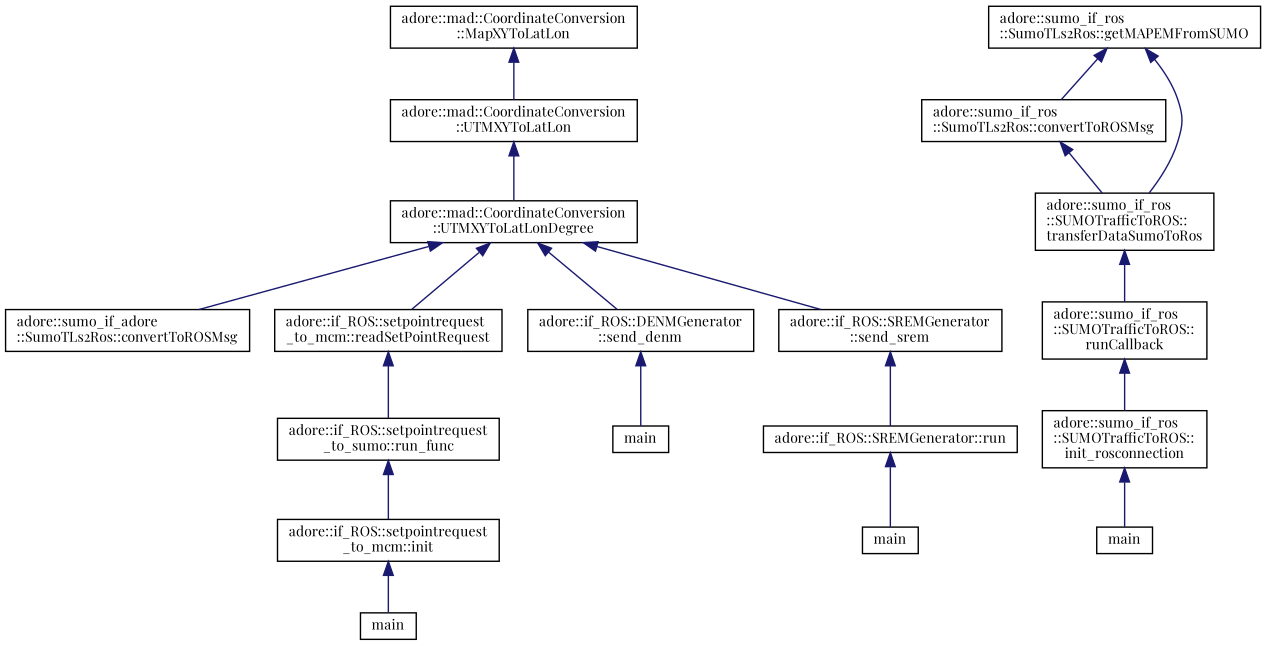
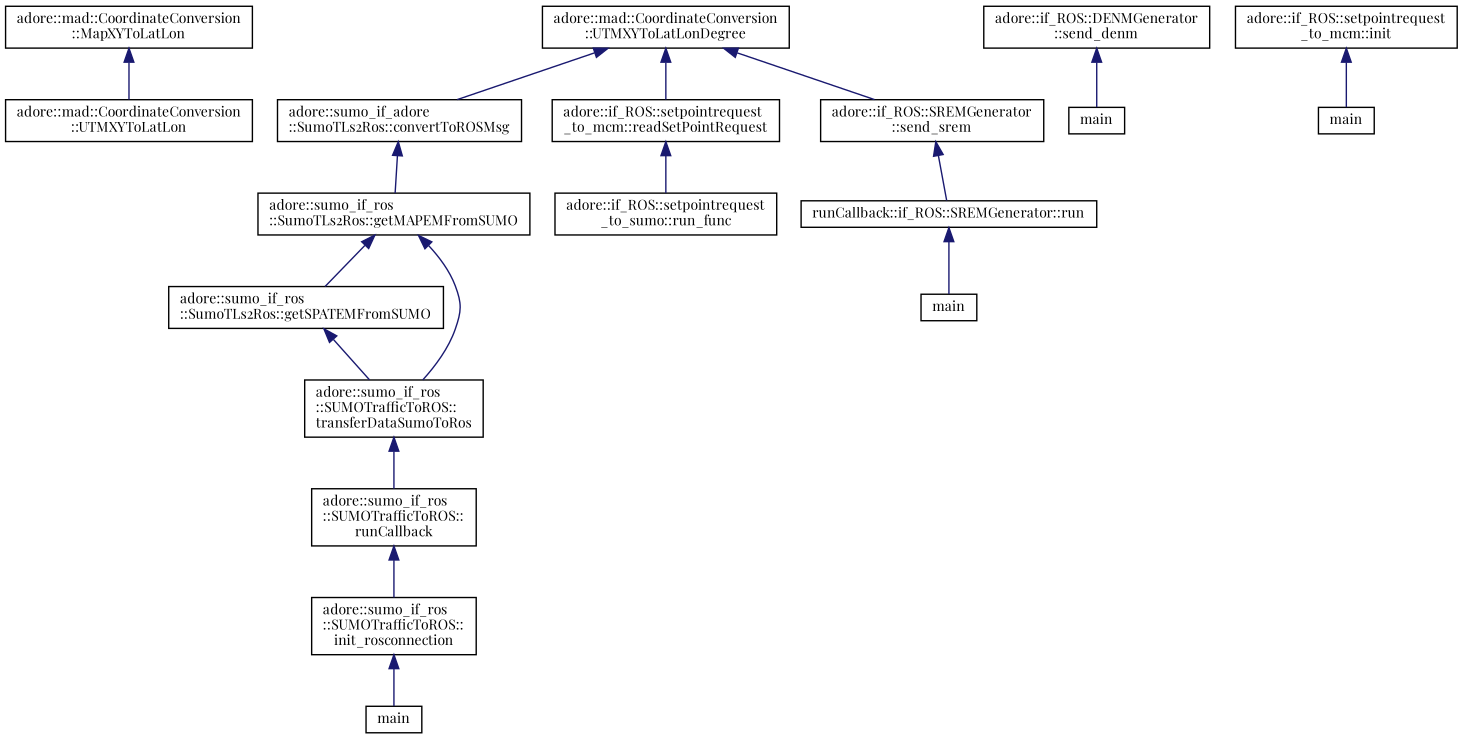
(1044, 121) -> (306, 307)
none -> (396, 174)
(514, 178) -> none
(583, 281) -> none
(890, 439) -> (949, 214)
(388, 497) -> none
